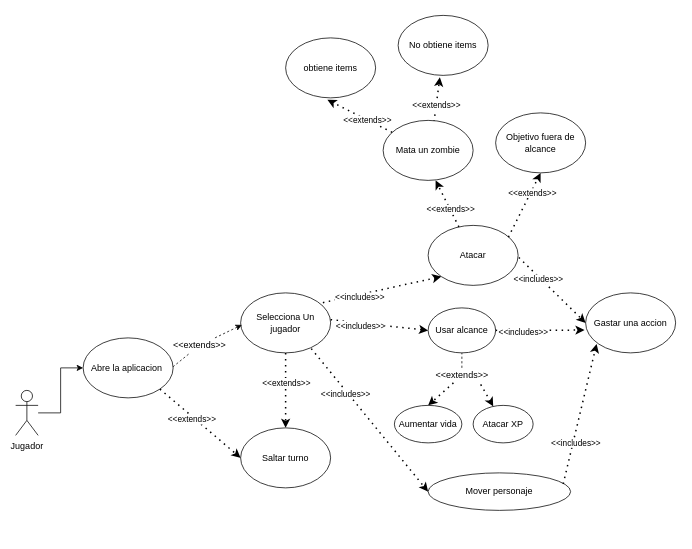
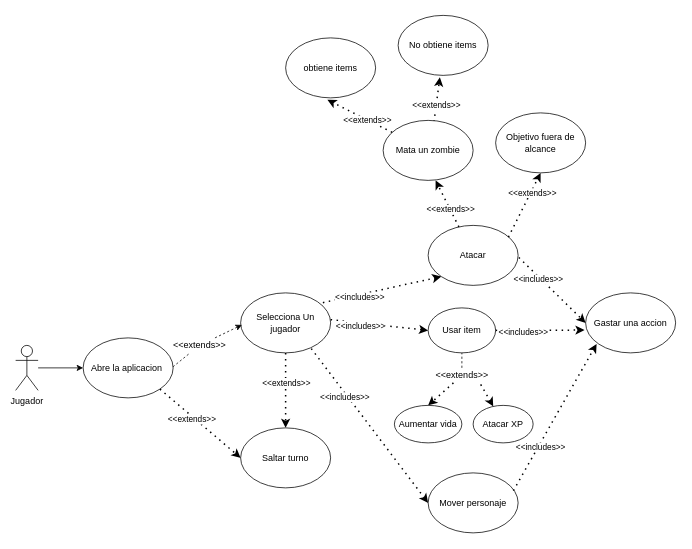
(462, 330) -> (462, 330)
(27, 413) -> (27, 368)
(499, 492) -> (473, 503)
